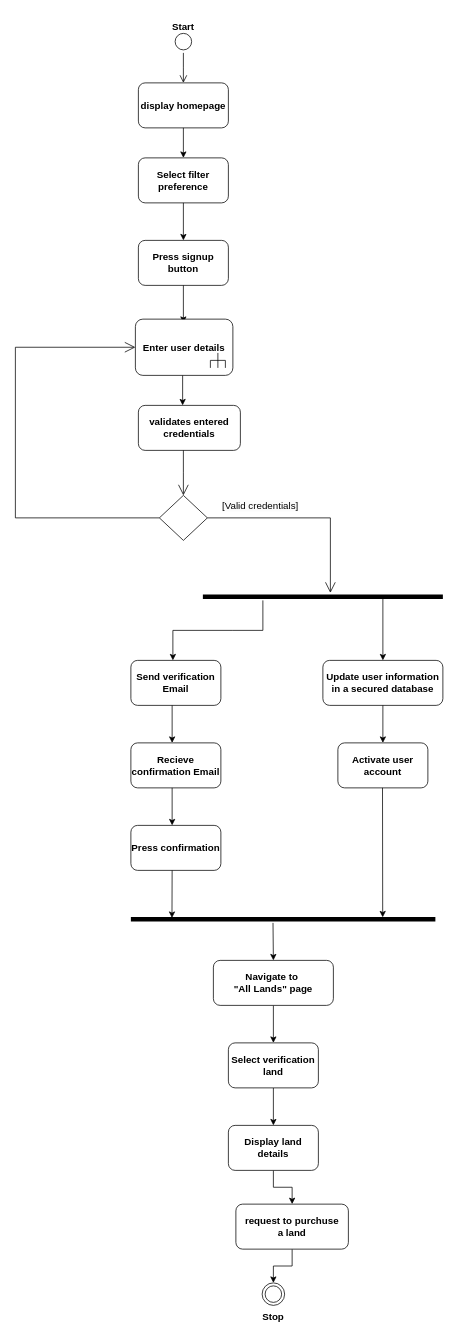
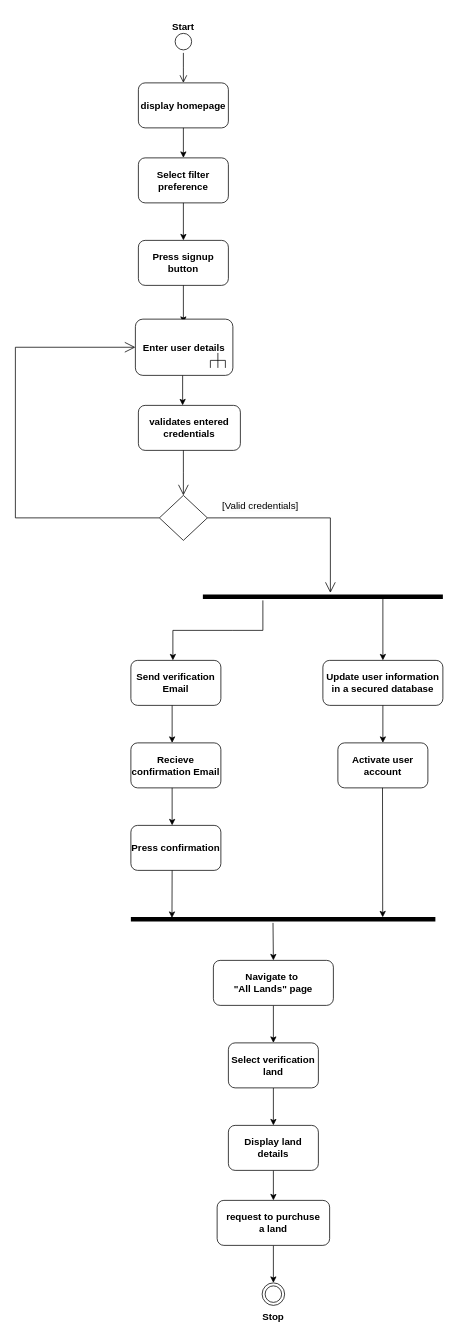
(292, 1227) -> (273, 1223)
